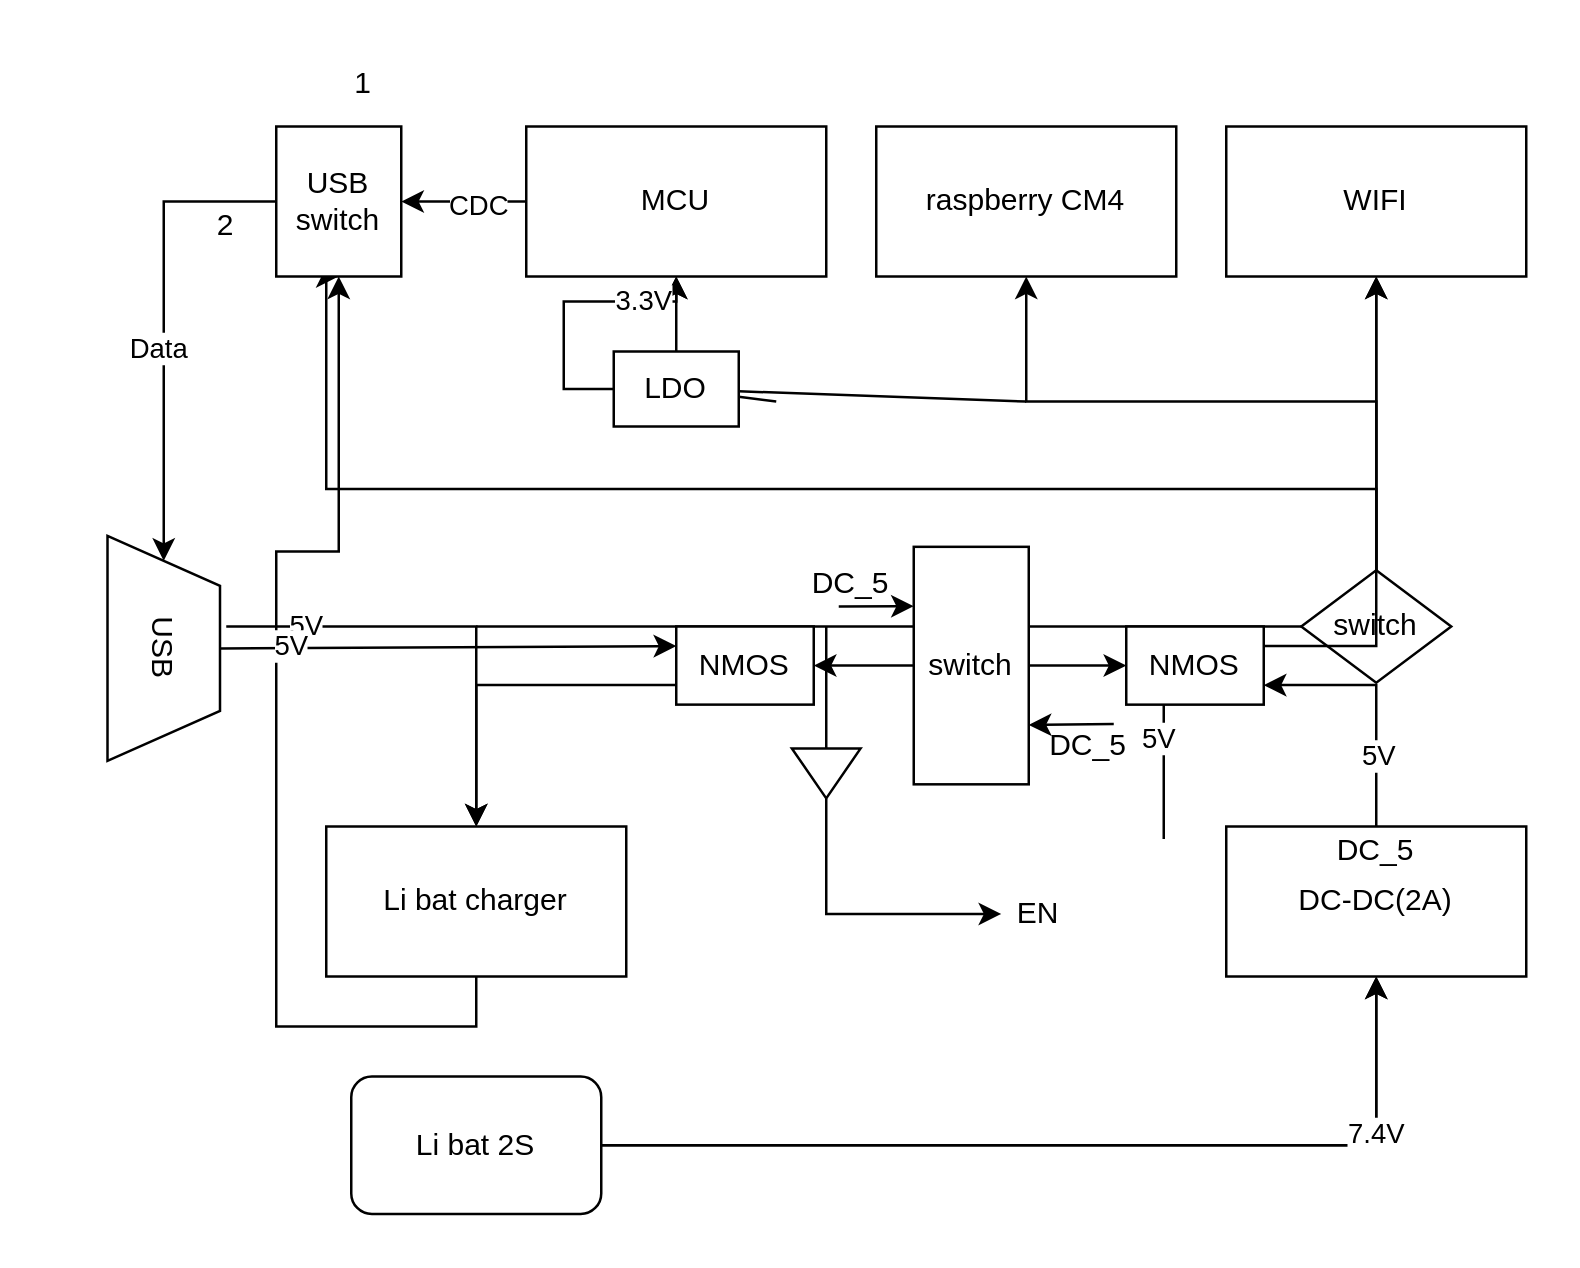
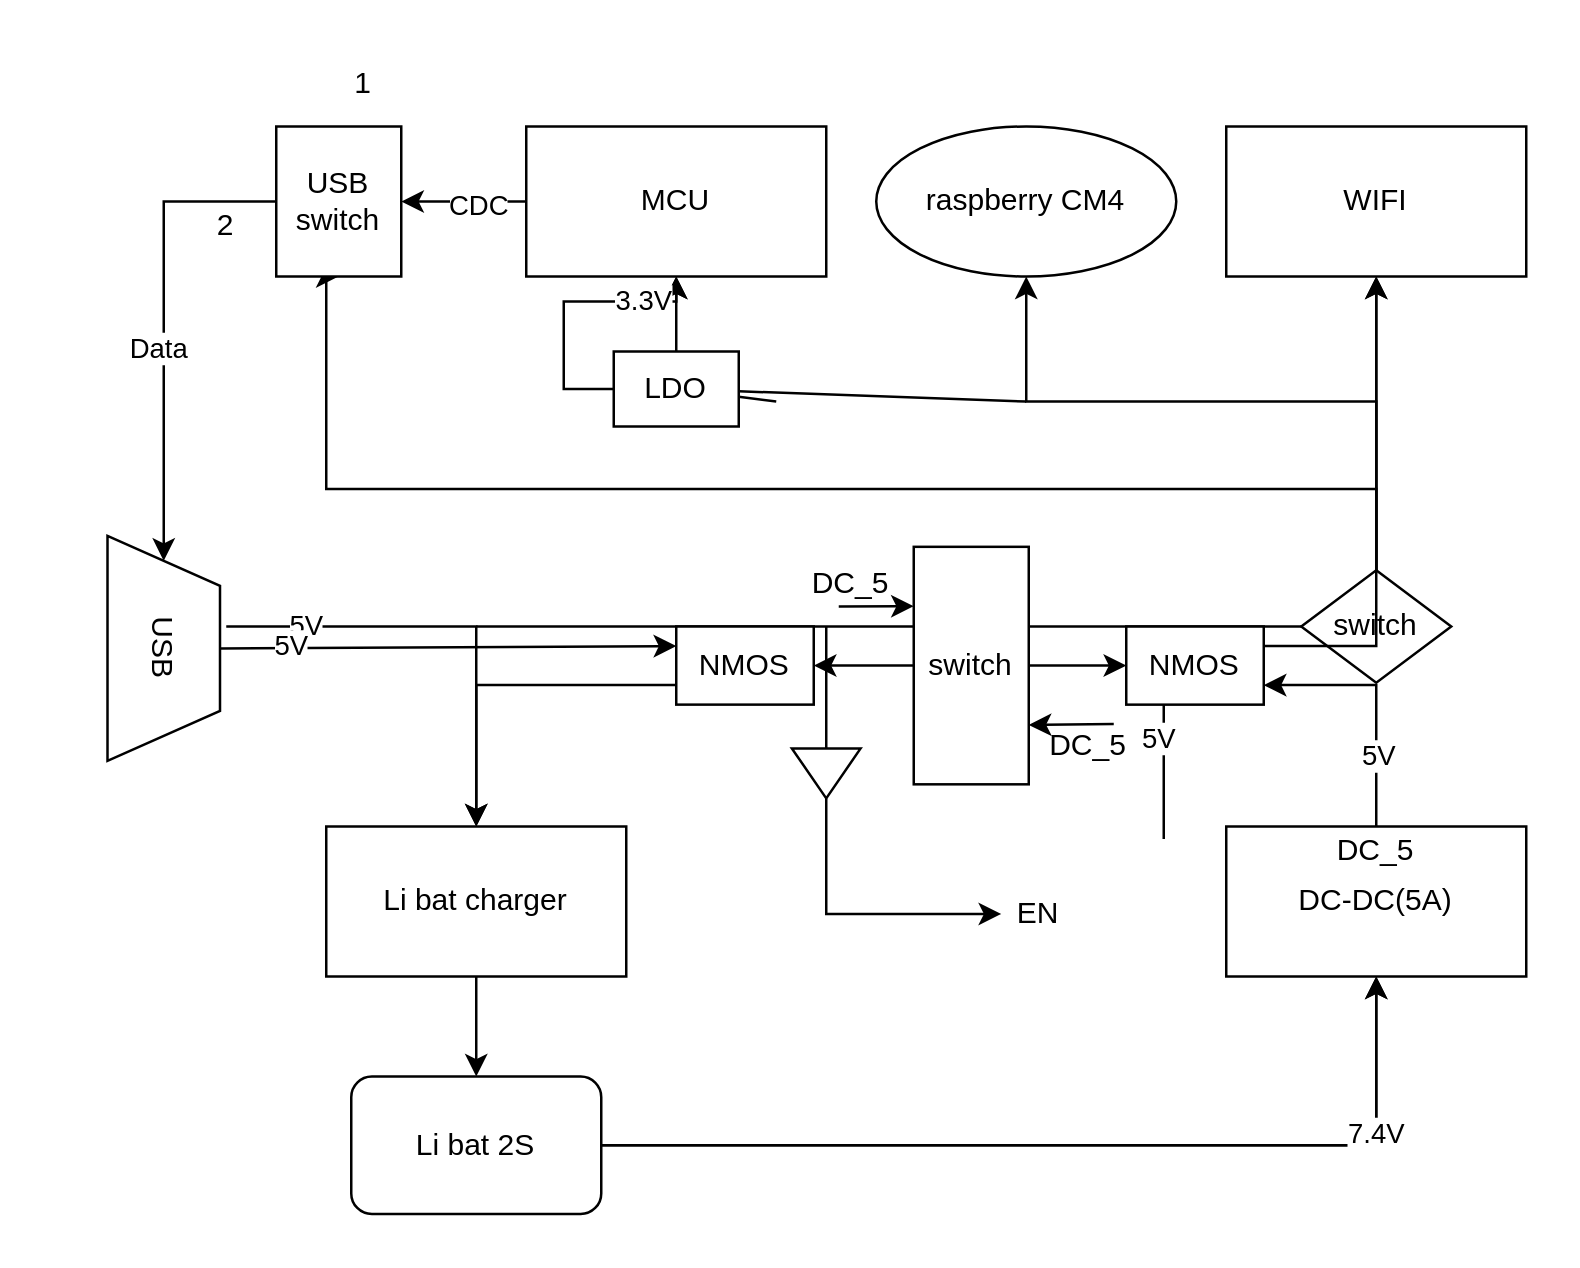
(1026, 201) -> (1026, 201)
(1376, 901) -> (1376, 901)
(276, 945) -> (476, 1041)
